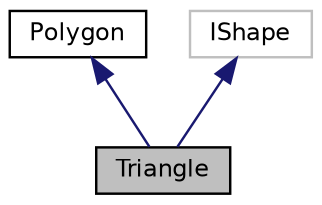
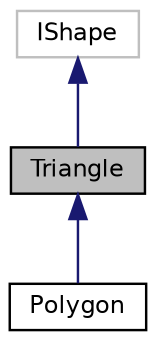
(127, 113) -> (78, 251)
